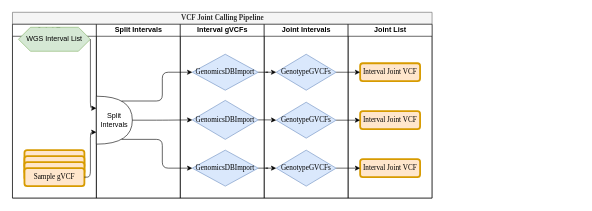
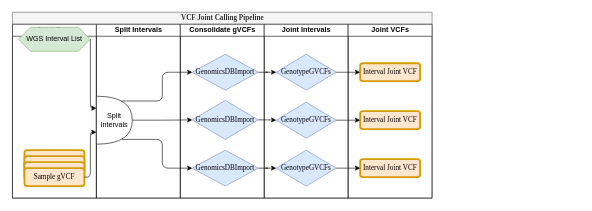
(223, 30) -> (223, 30)
(391, 30) -> (391, 30)
